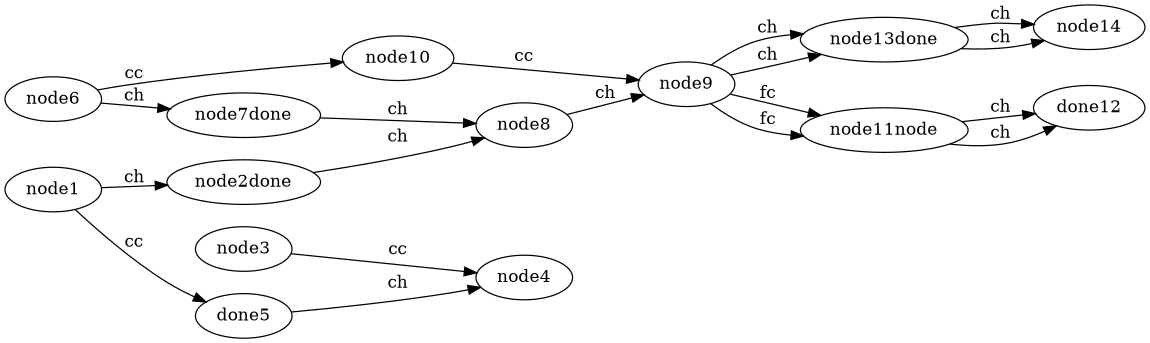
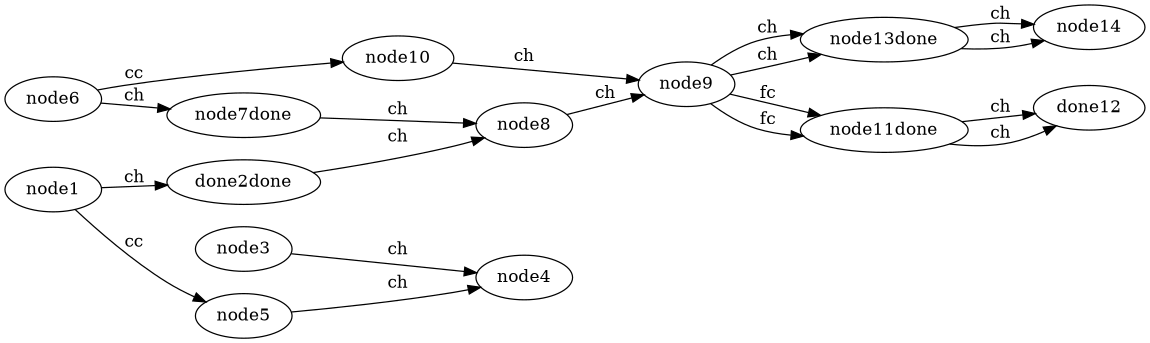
(524, 56) -> (524, 56)
(884, 130) -> (884, 130)
(244, 182) -> (244, 182)
(398, 250) -> (398, 250)
(244, 316) -> (244, 316)
